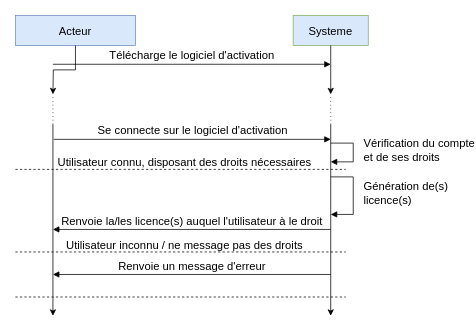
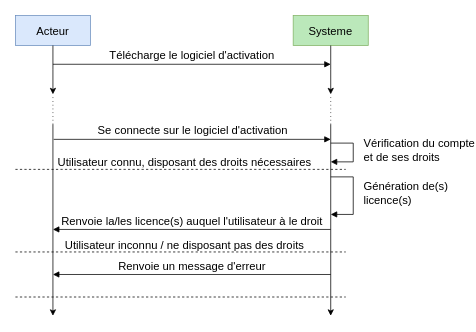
(75, 30) -> (53, 30)
(330, 30) -> (330, 30)
(185, 244) -> (185, 244)
